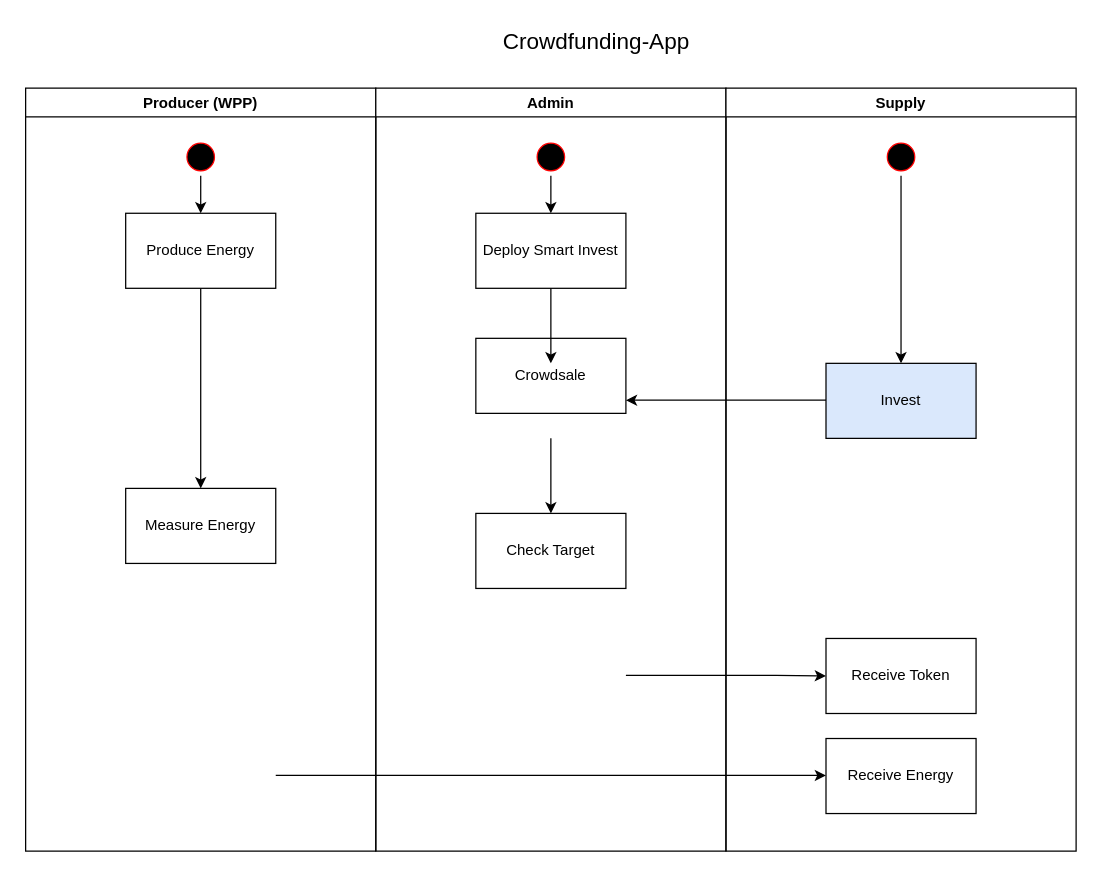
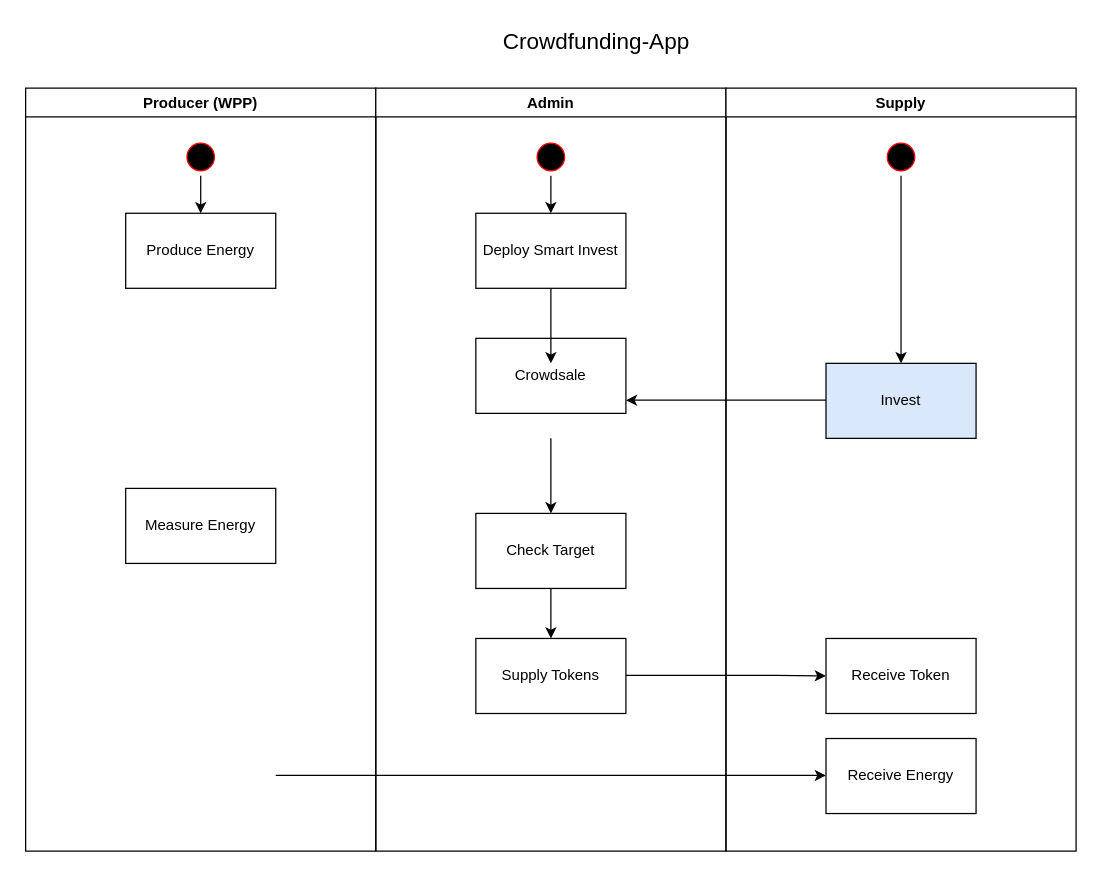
(201, 384) -> none
none -> (551, 609)
none -> (551, 676)
